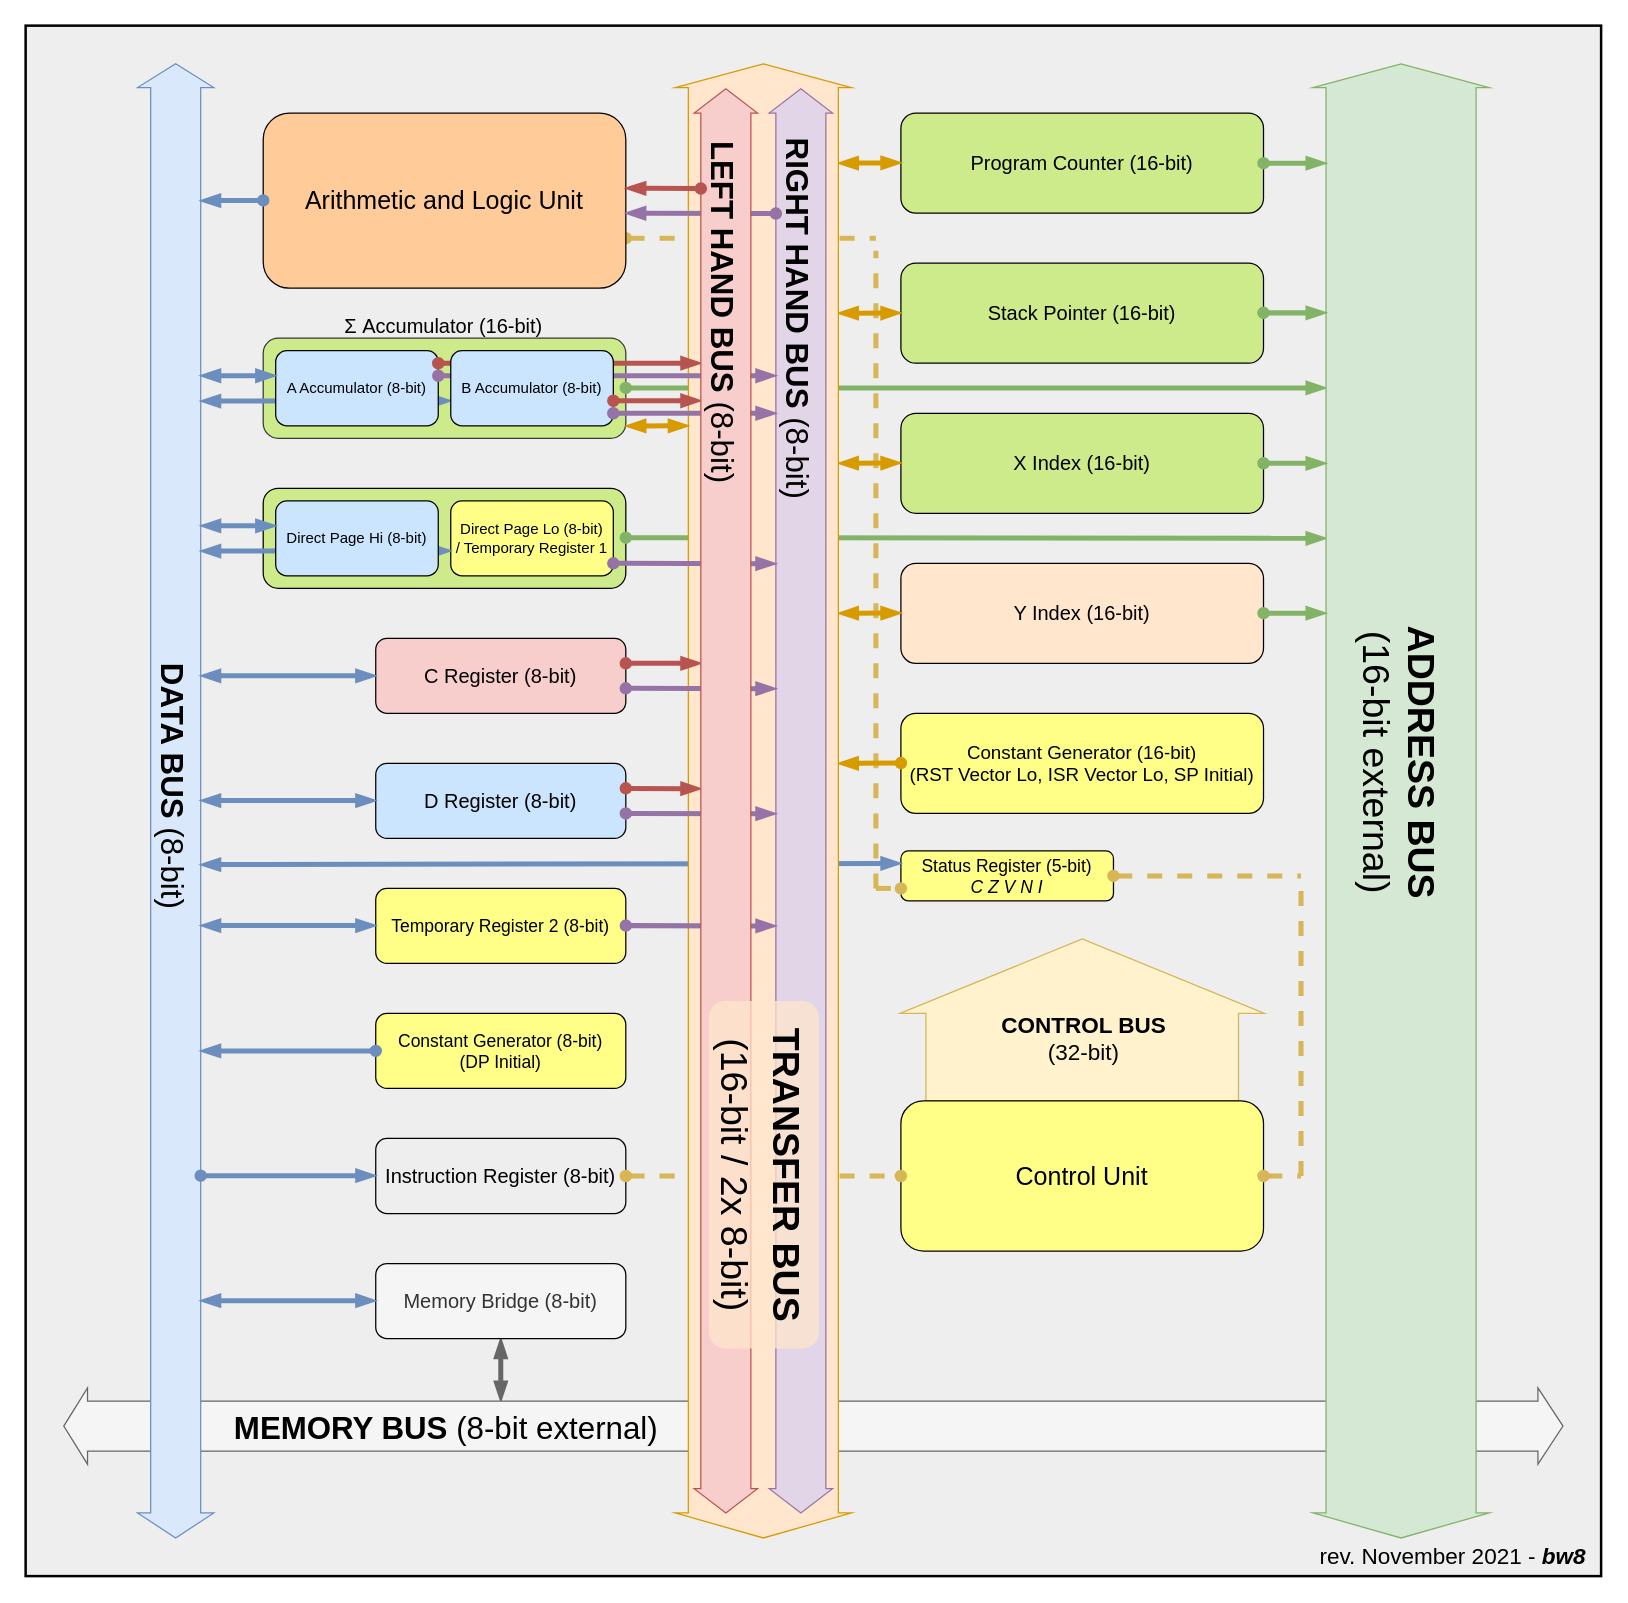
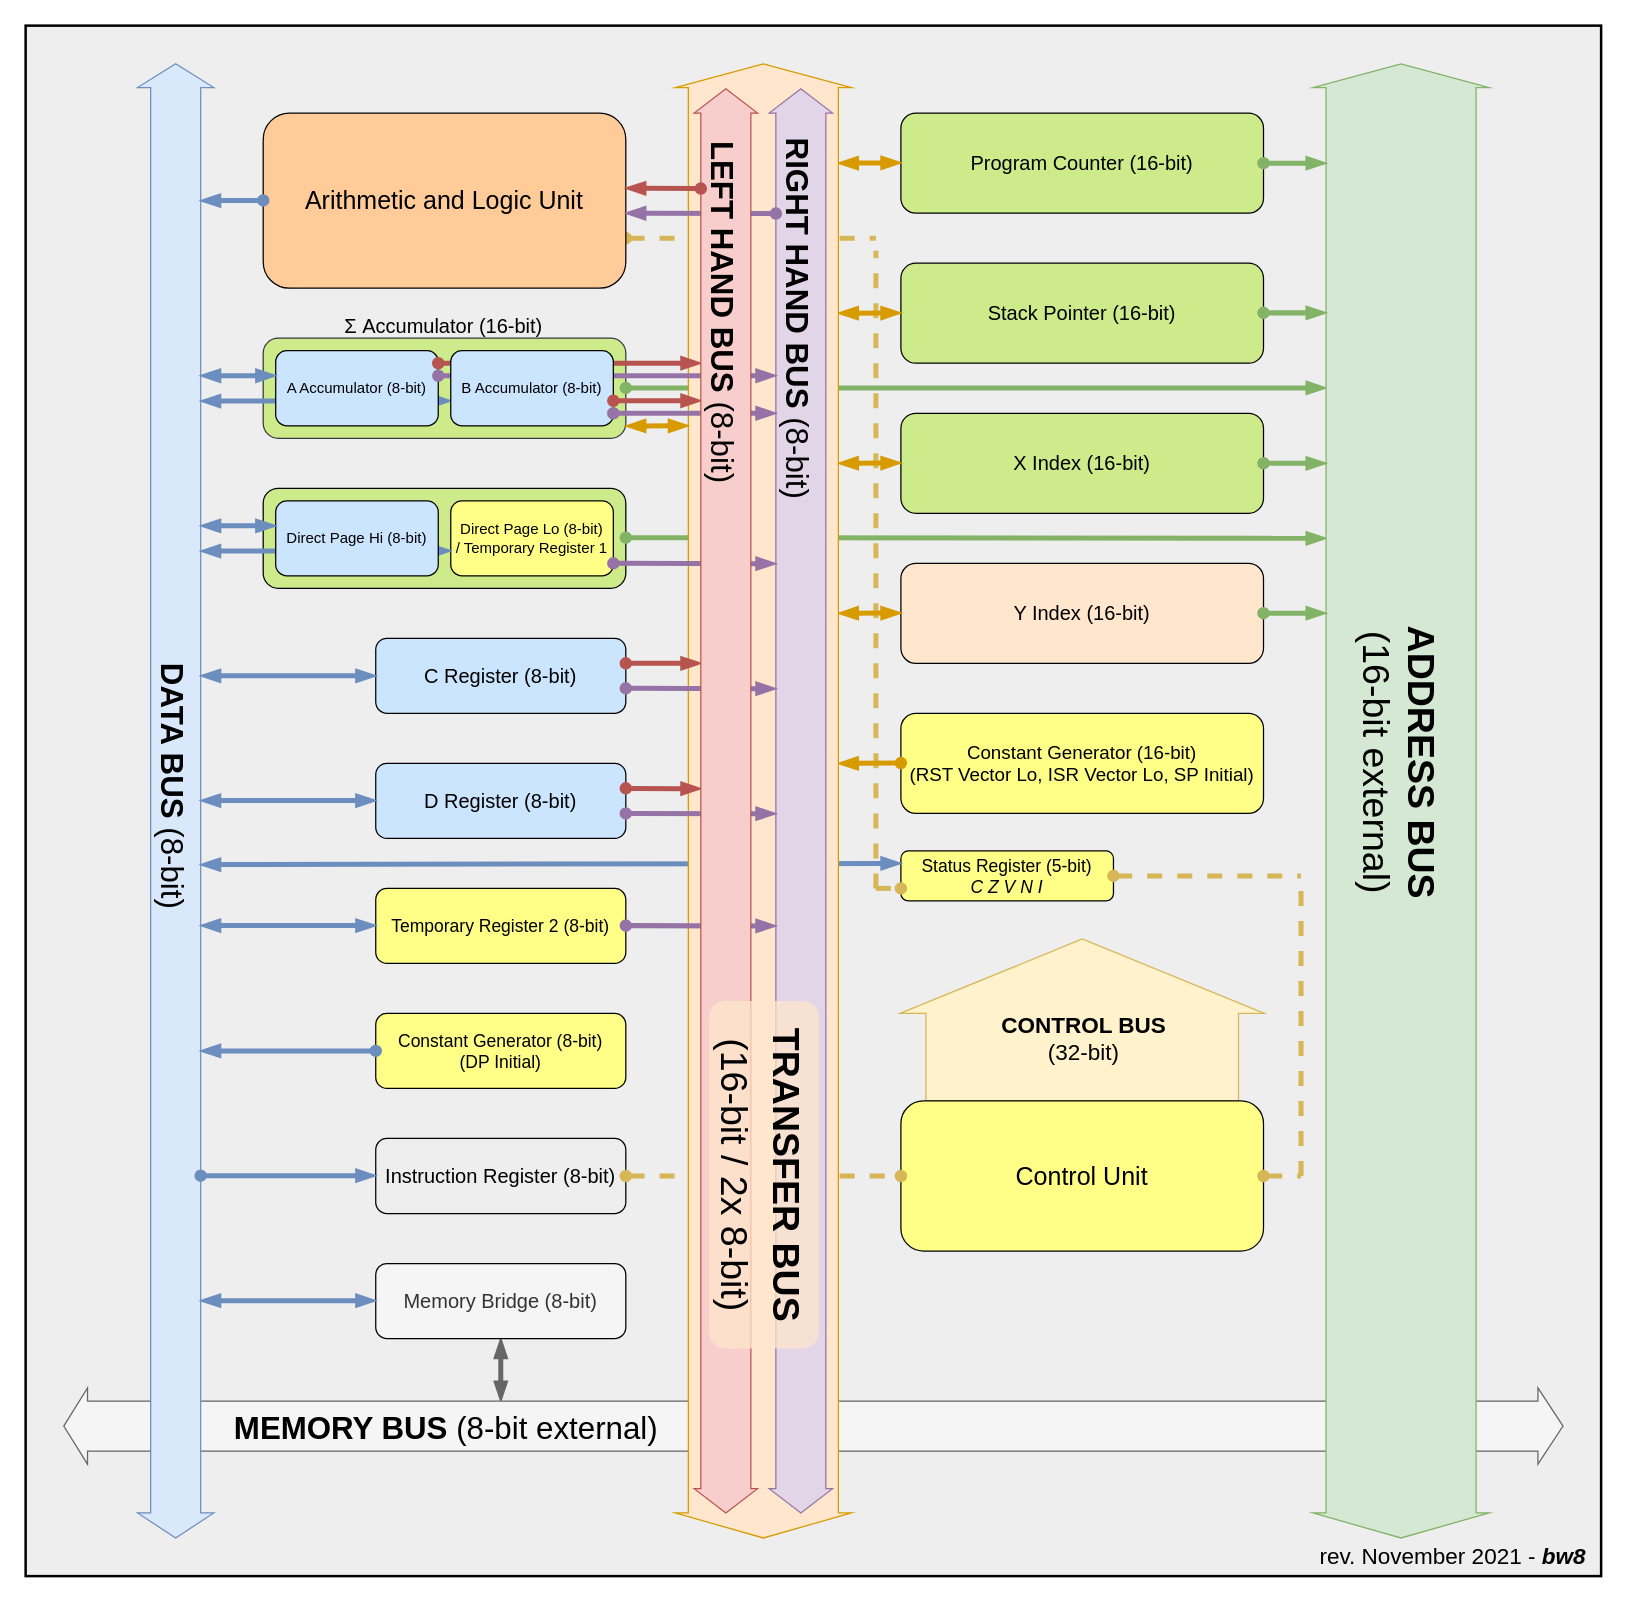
(501, 676) -> (501, 676)
